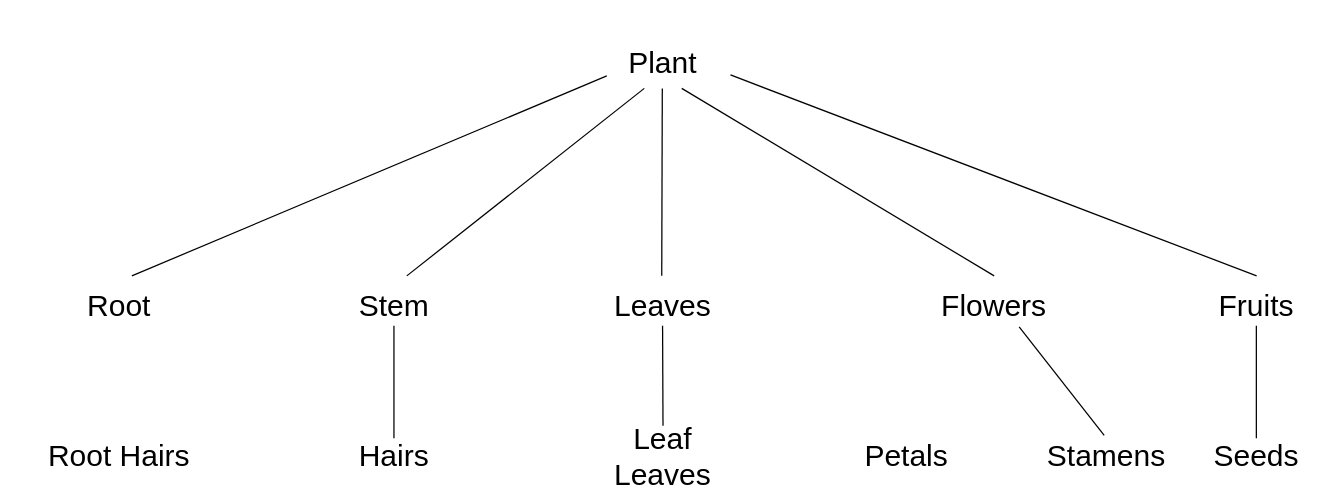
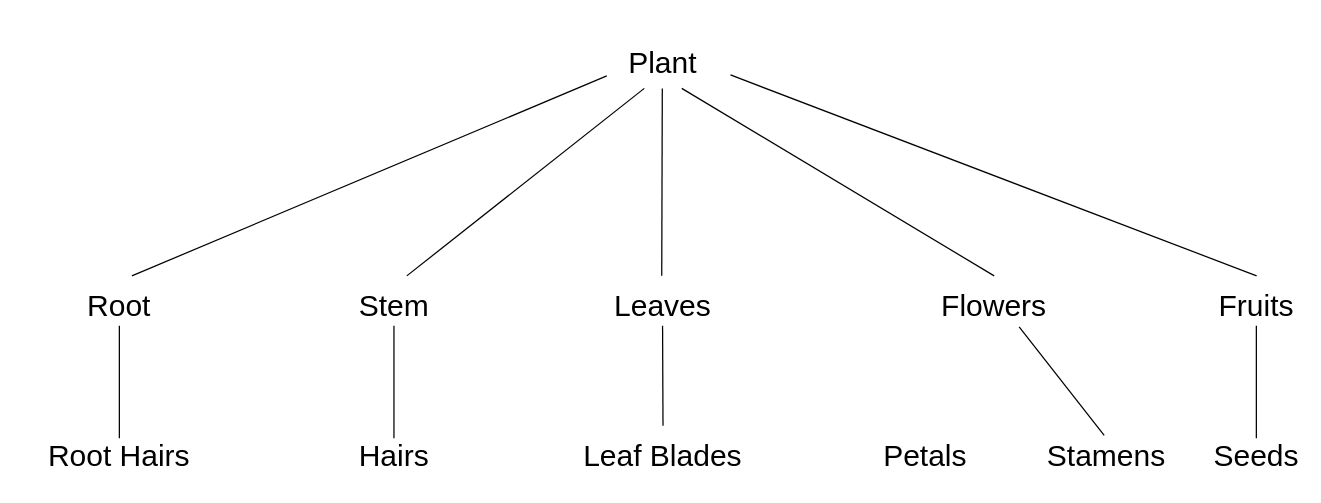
none -> (119, 382)
(663, 457) -> (663, 457)
(907, 457) -> (926, 457)
